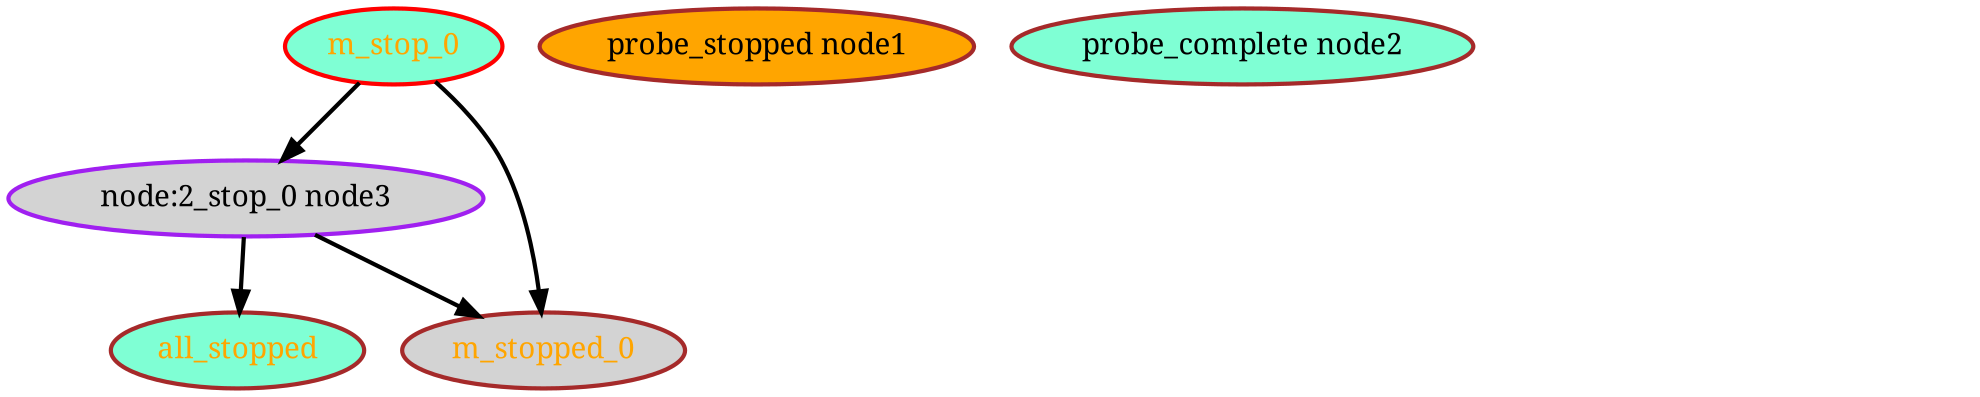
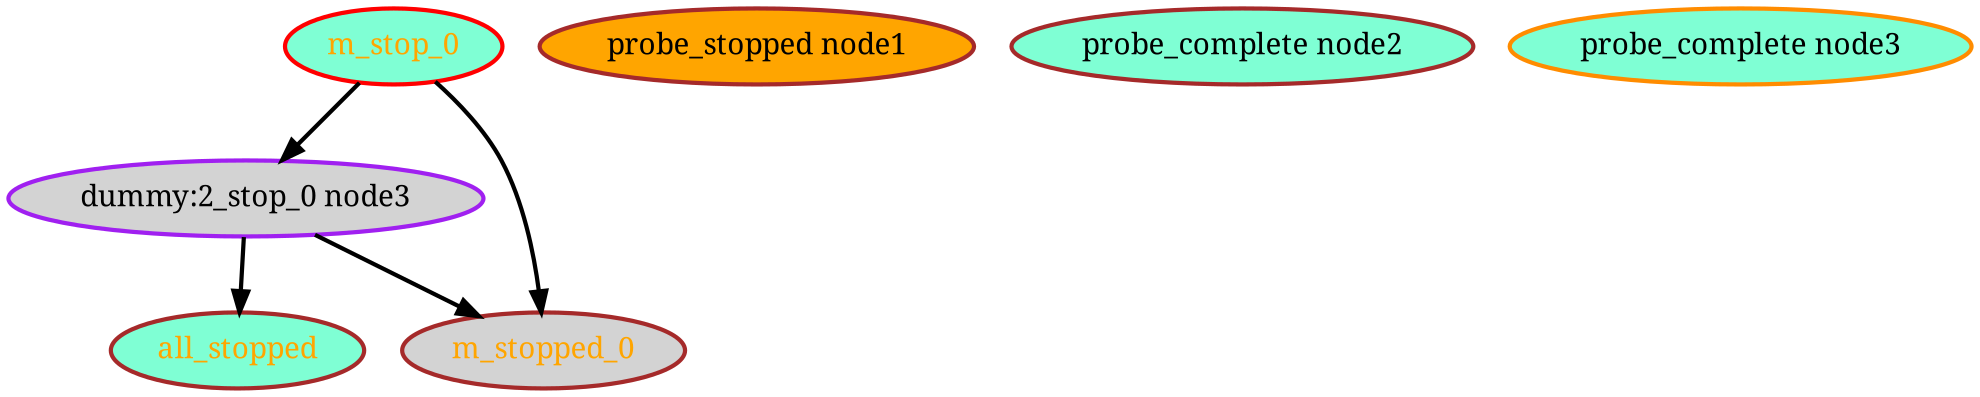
none -> (1741, 46)
(246, 198) -> (246, 198)
